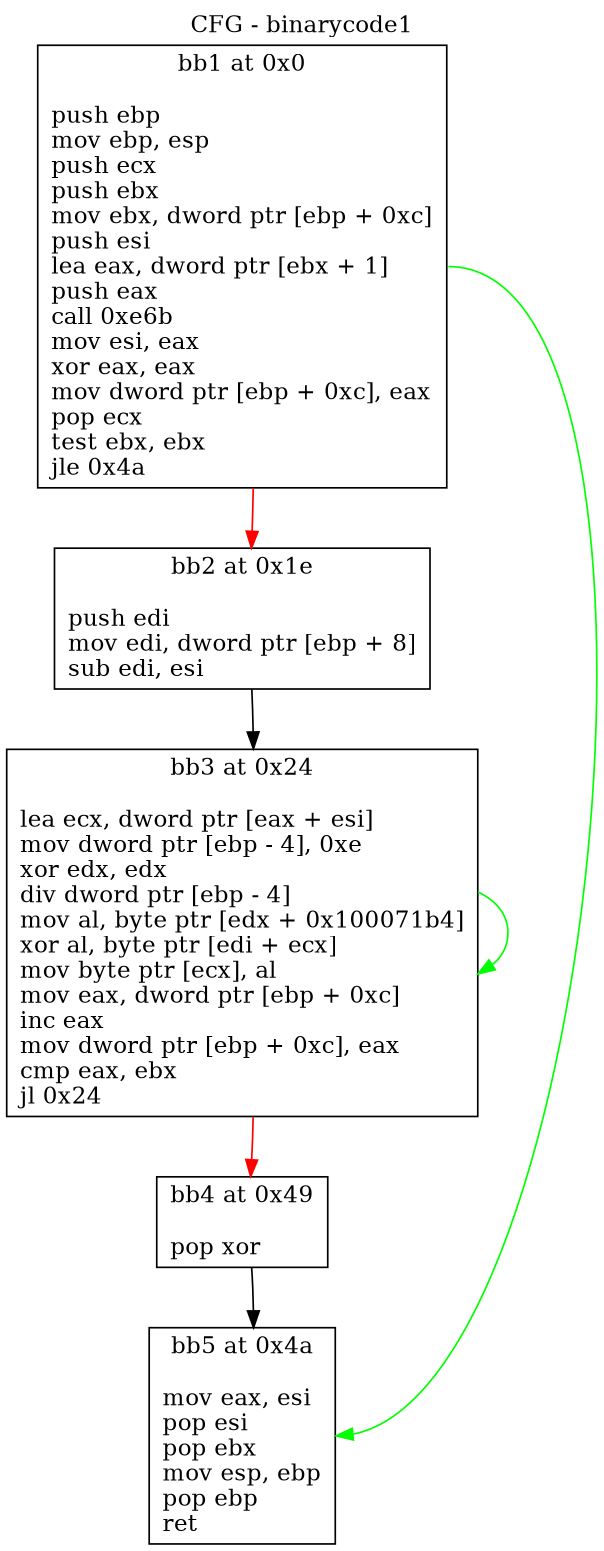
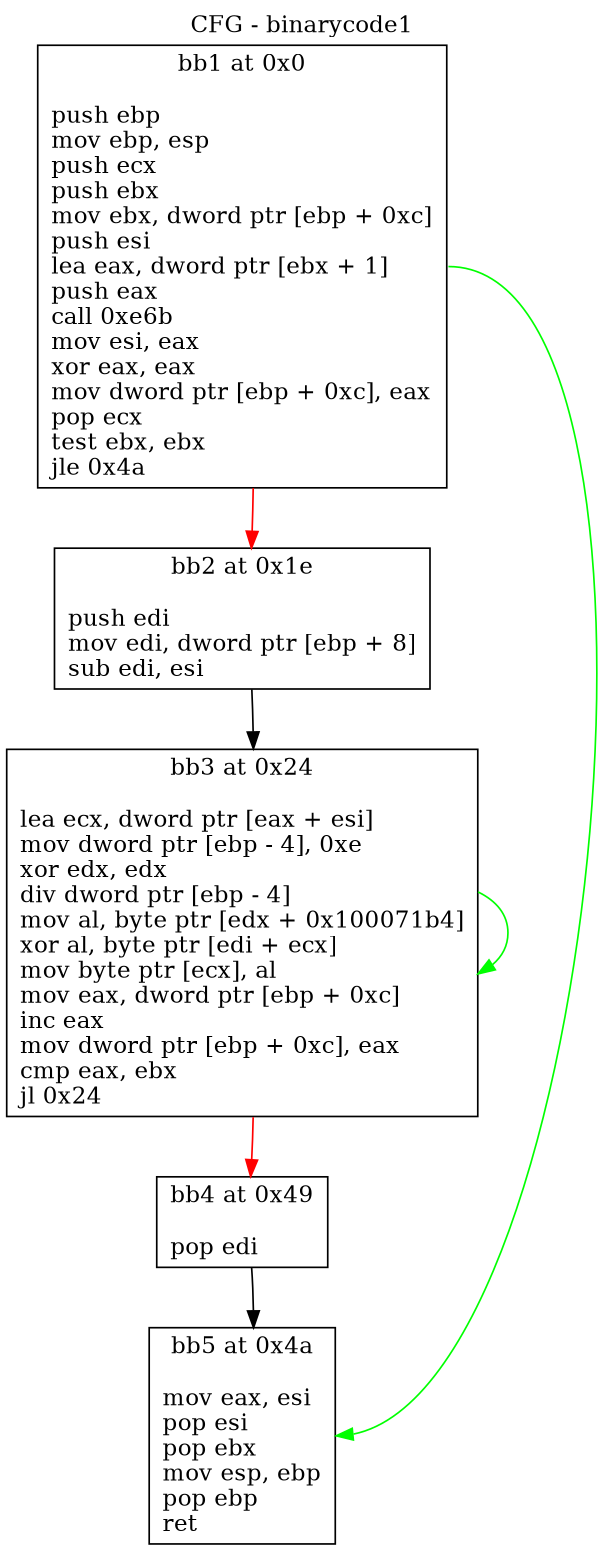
(242, 1222) -> (242, 1222)
